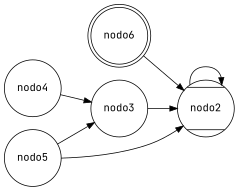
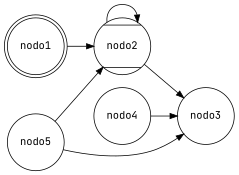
(119, 36) -> (36, 46)
(159, 109) -> (161, 79)
